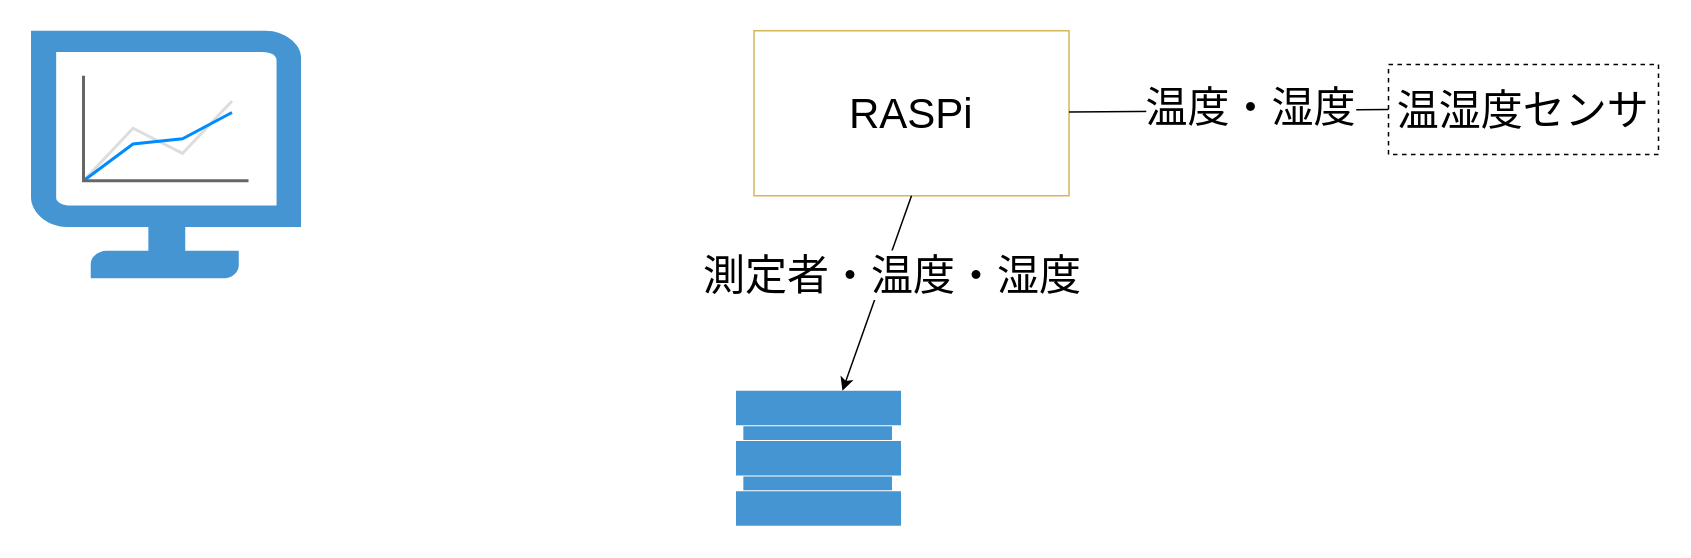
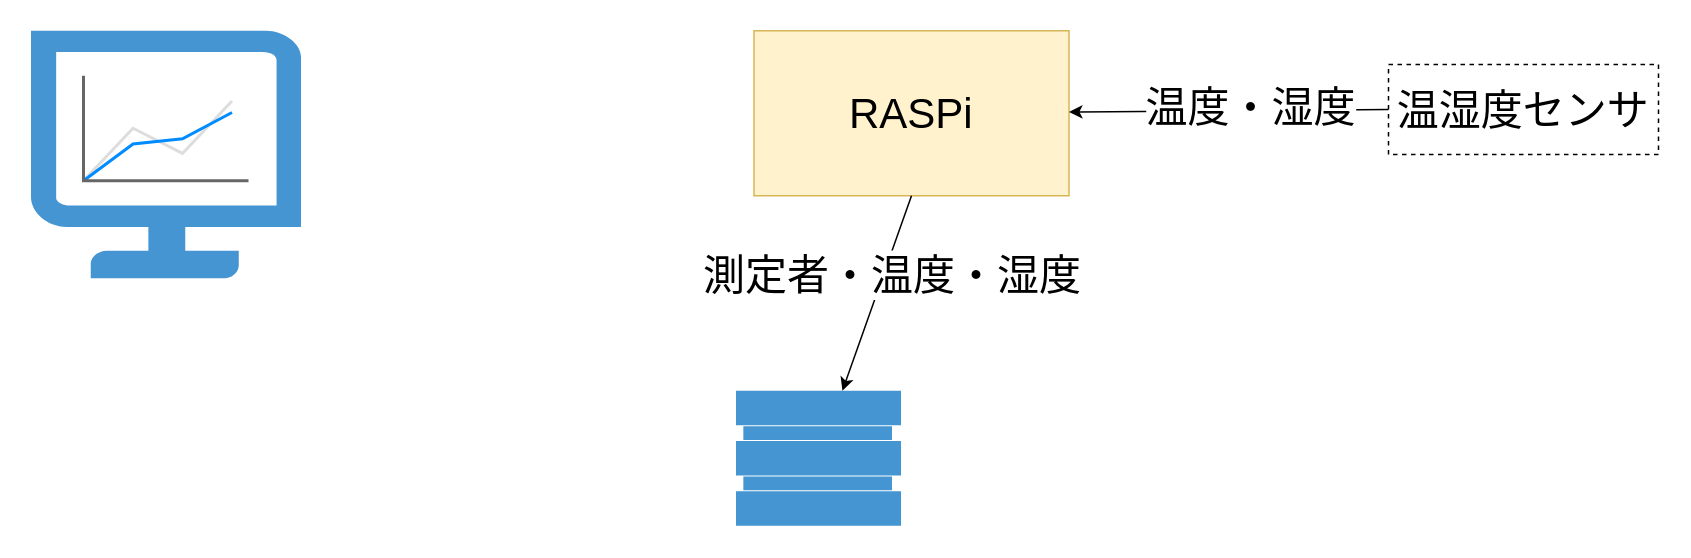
(1076, 112) -> (1080, 112)
(911, 113) -> (911, 113)
